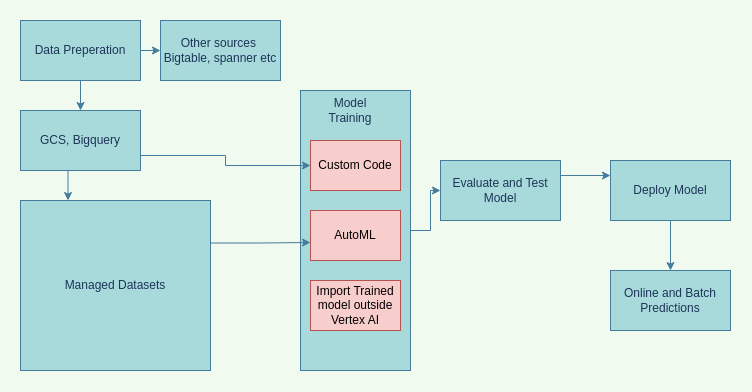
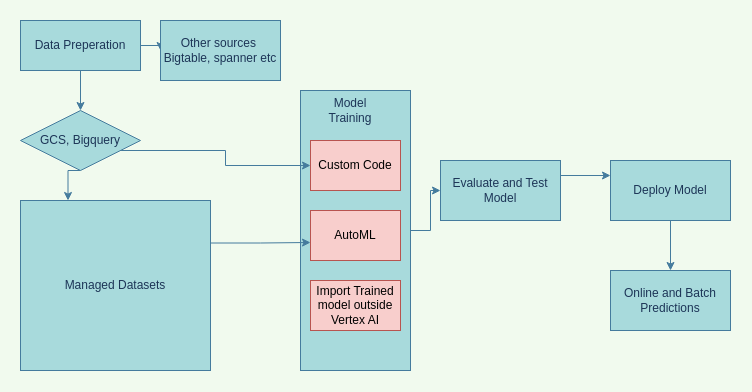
(81, 51) -> (81, 46)
(81, 141) -> (81, 141)
